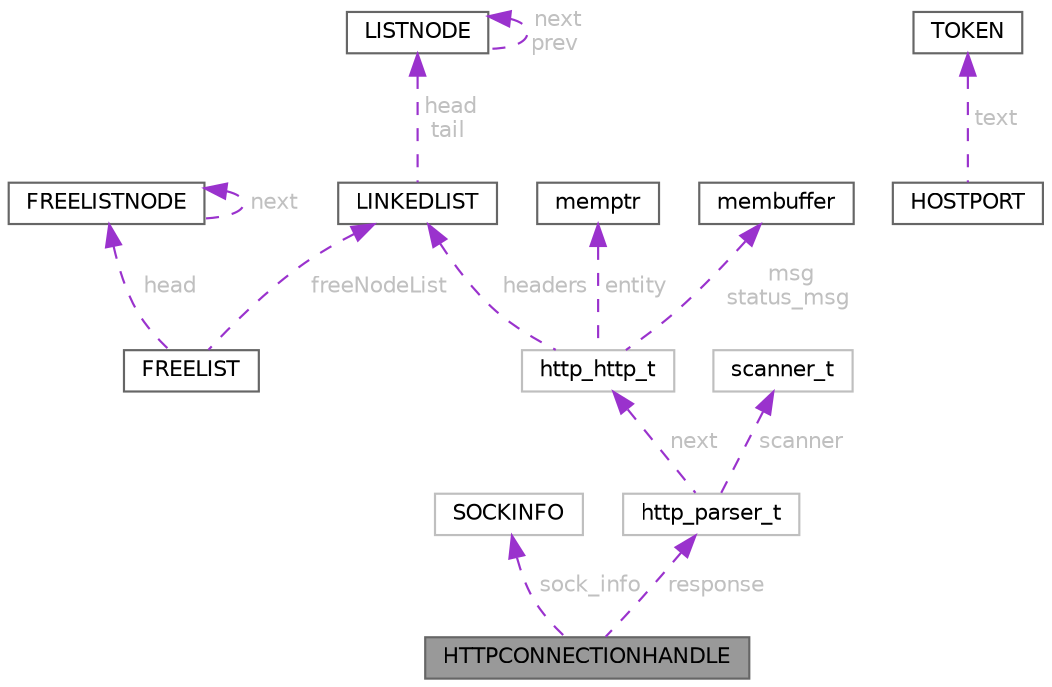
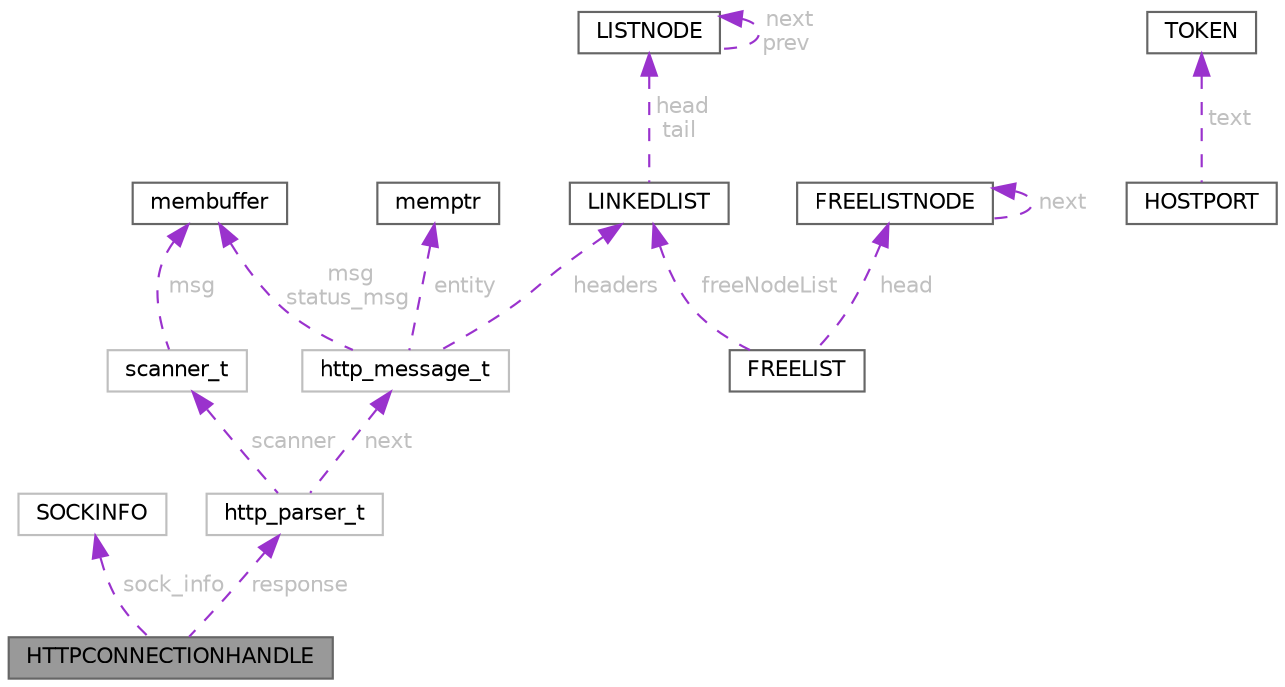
none -> (158, 294)
(598, 371) -> (406, 371)
